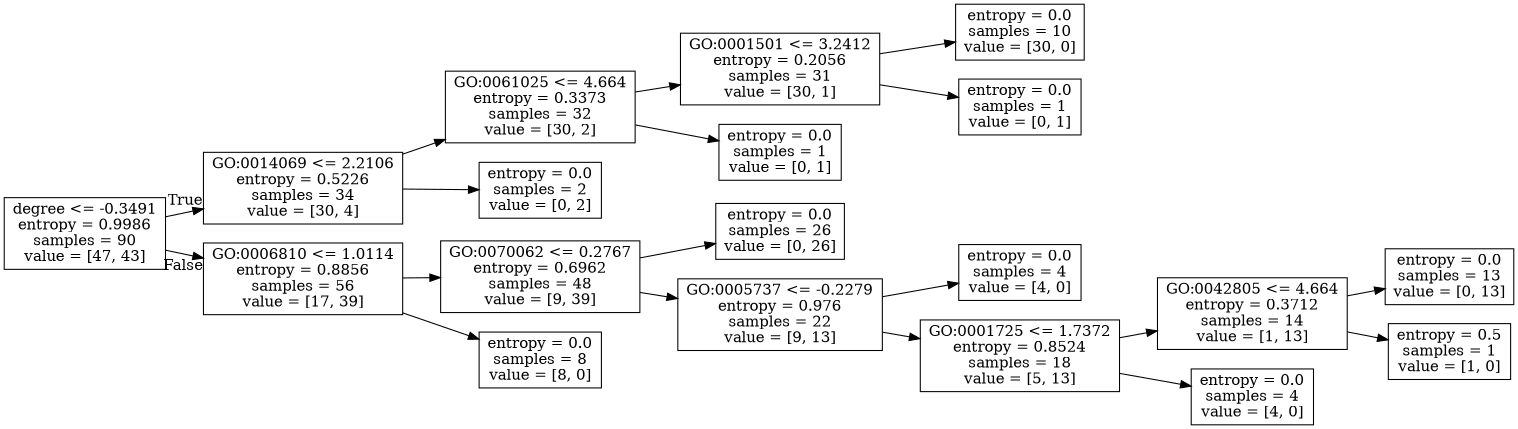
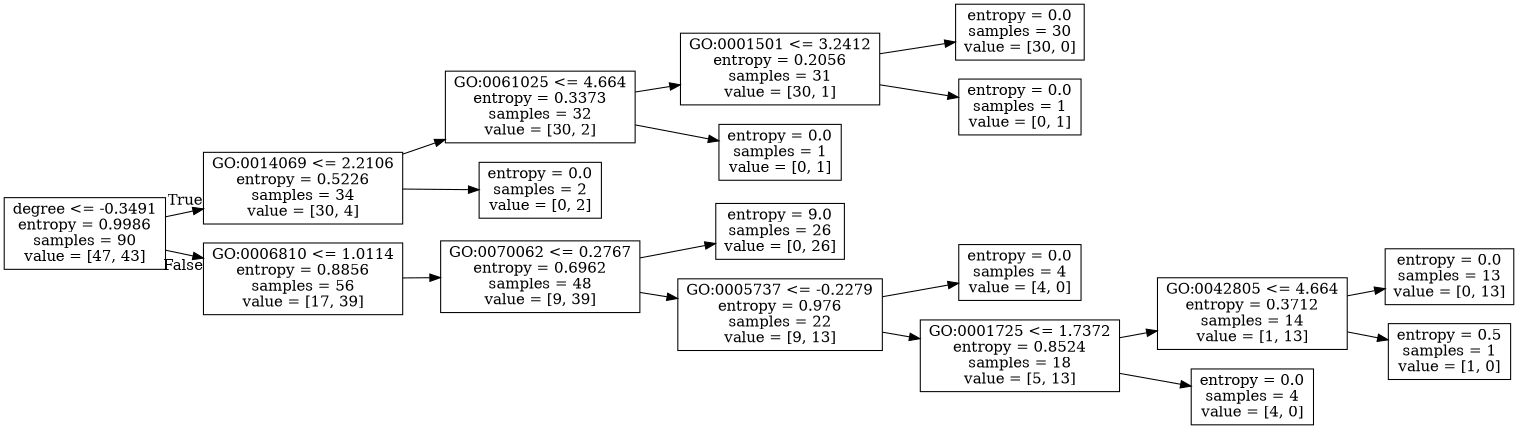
(1020, 32) -> (1020, 32)
(780, 231) -> (780, 231)
(540, 360) -> none
